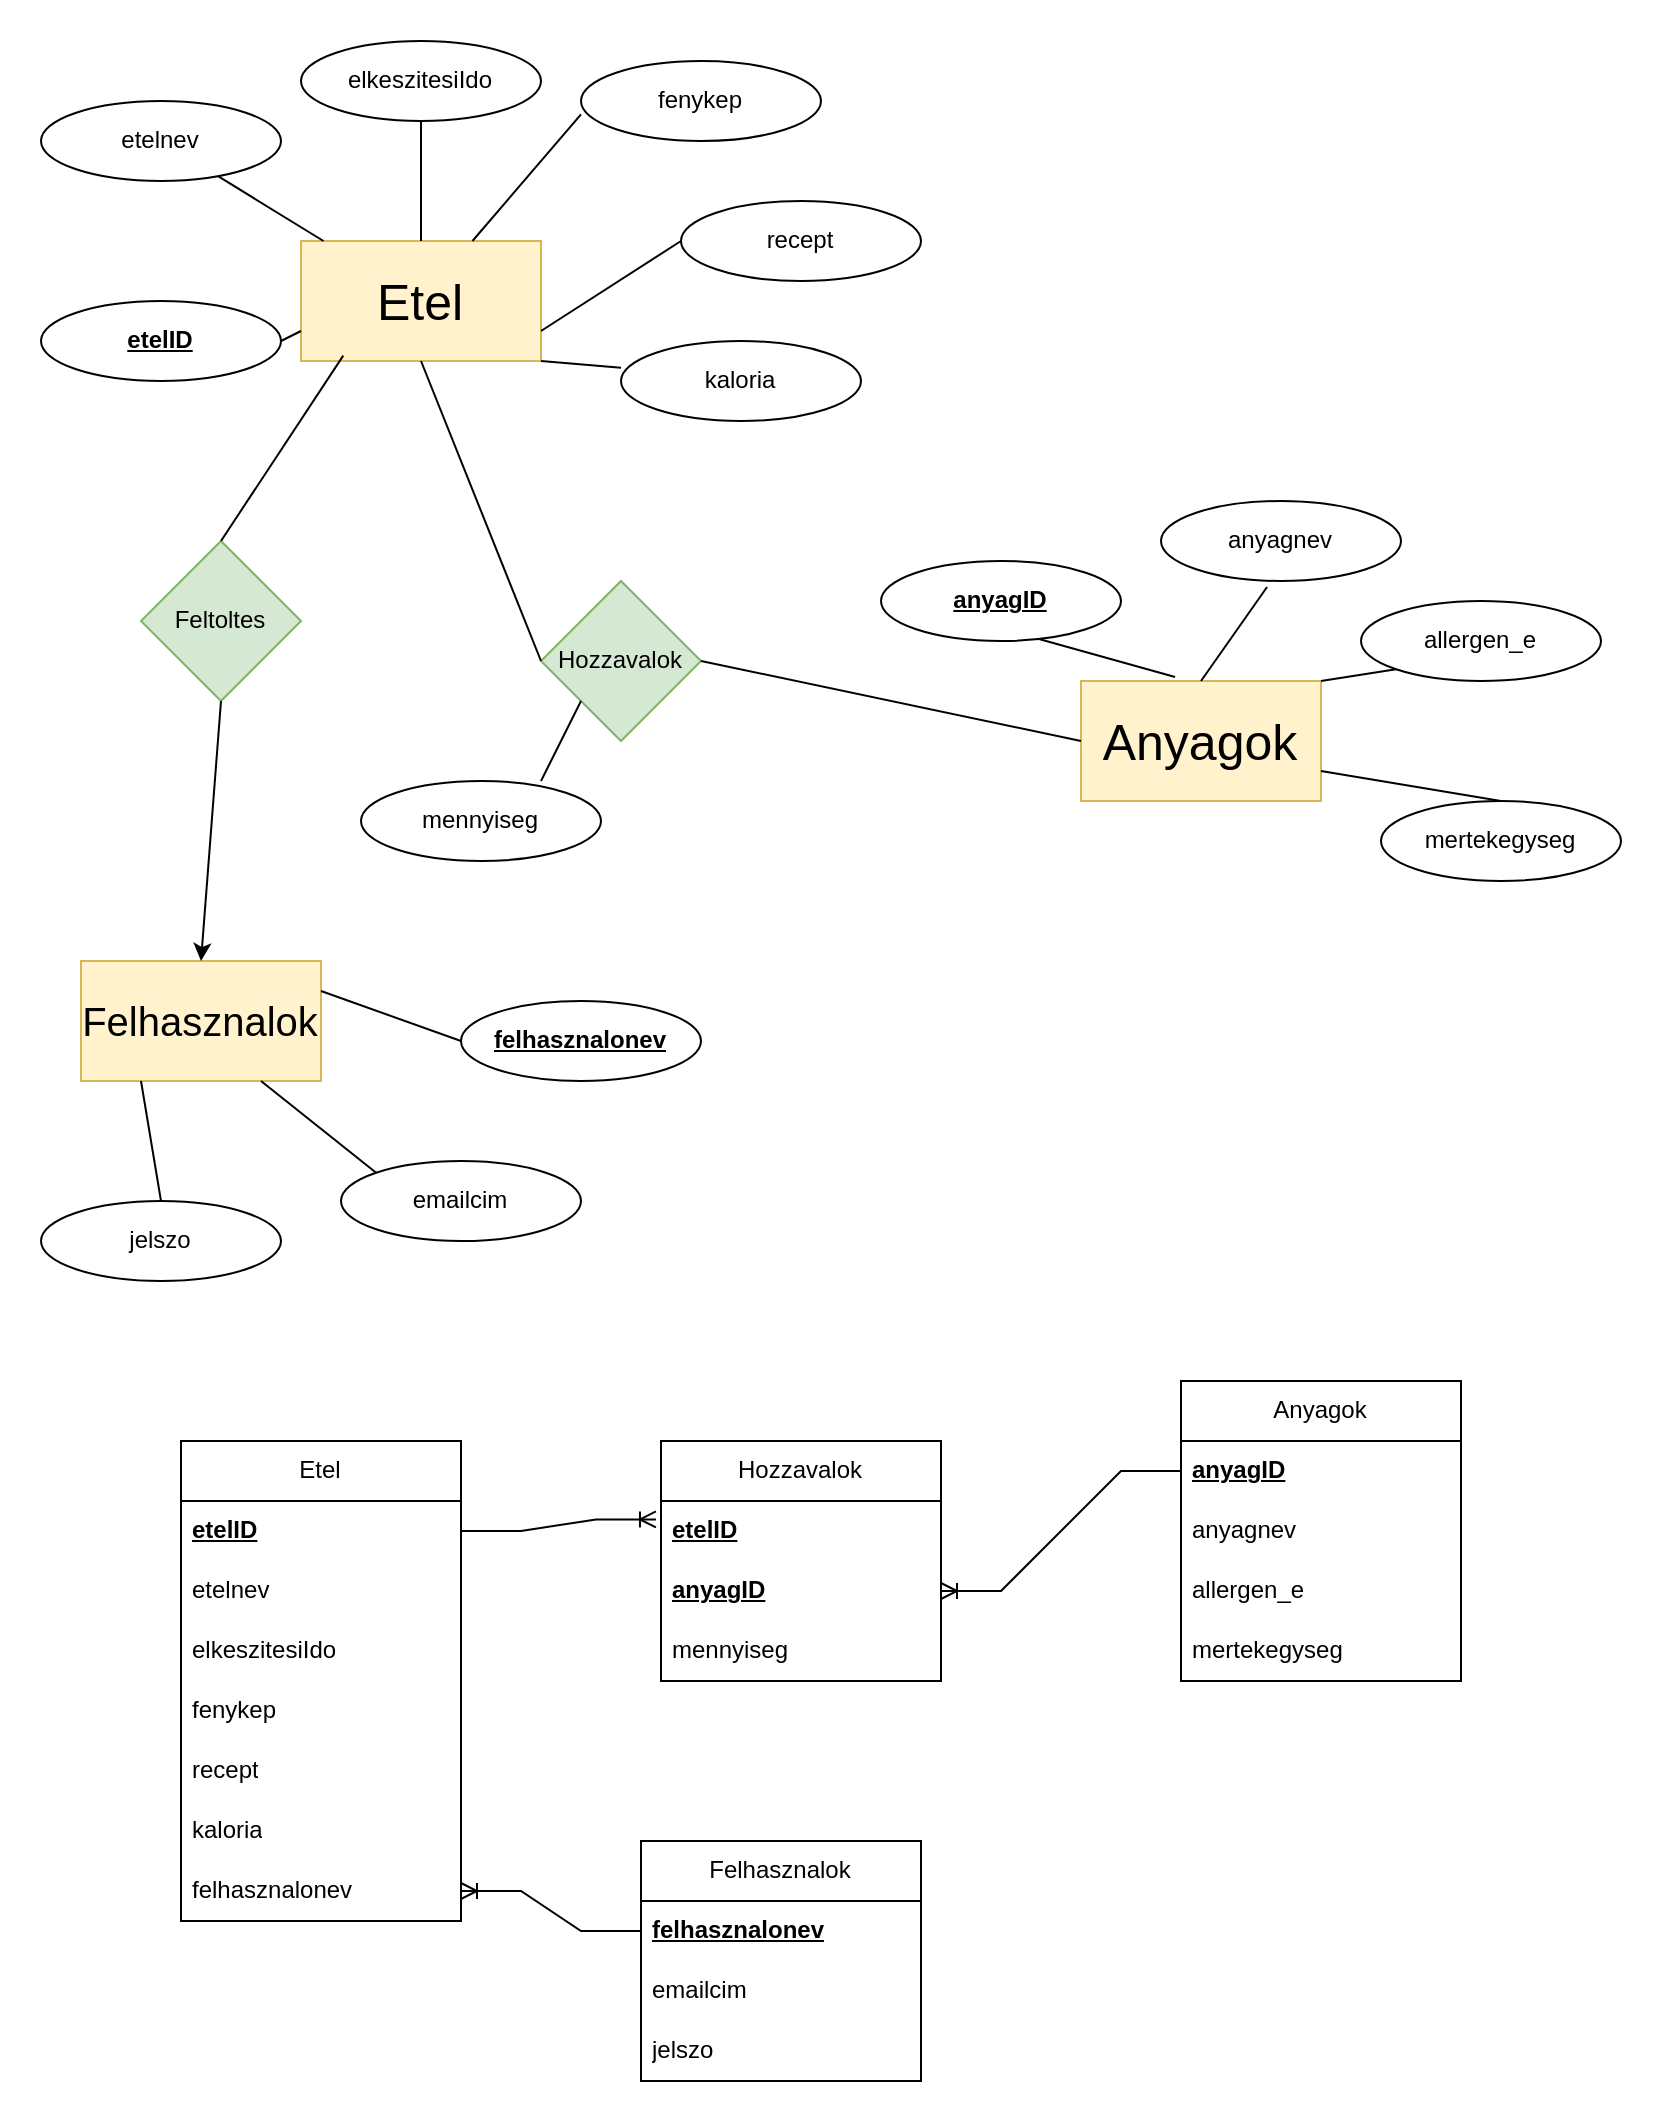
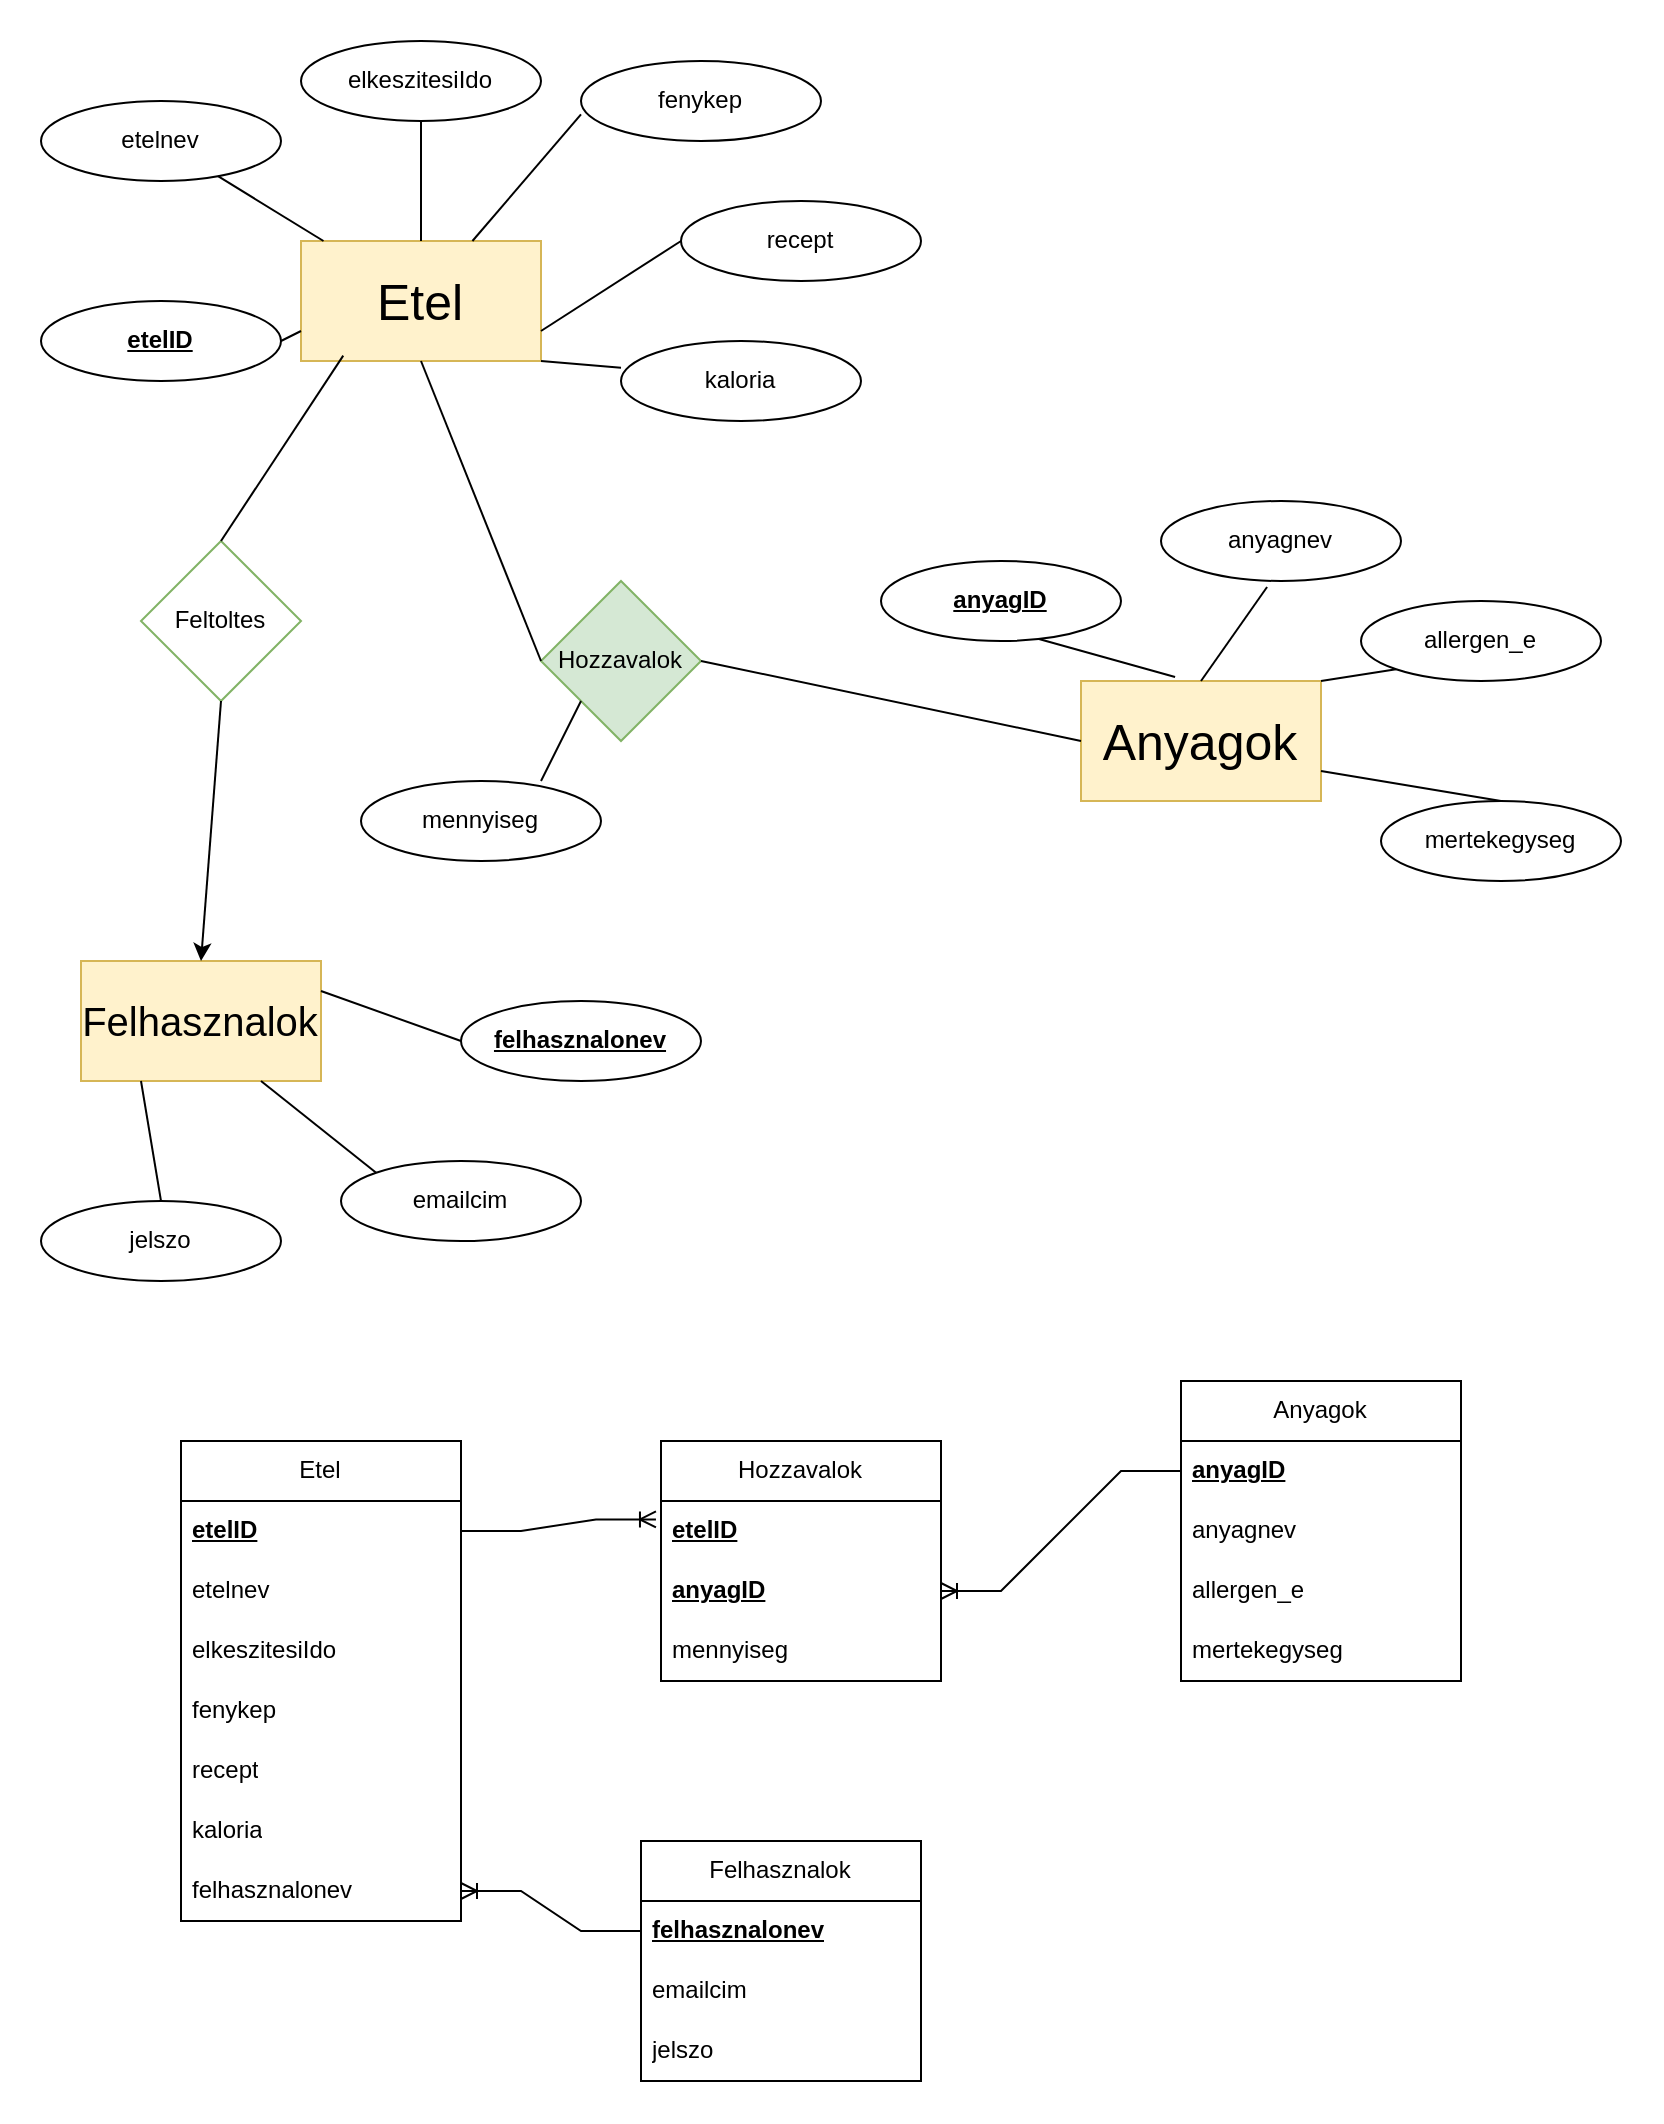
(221, 621) -> (221, 621)
